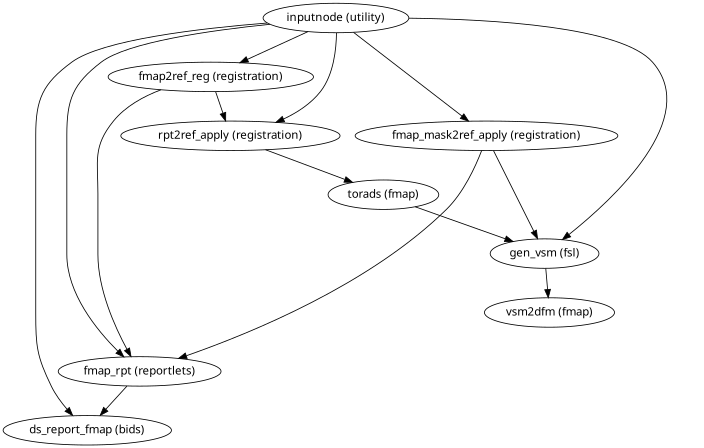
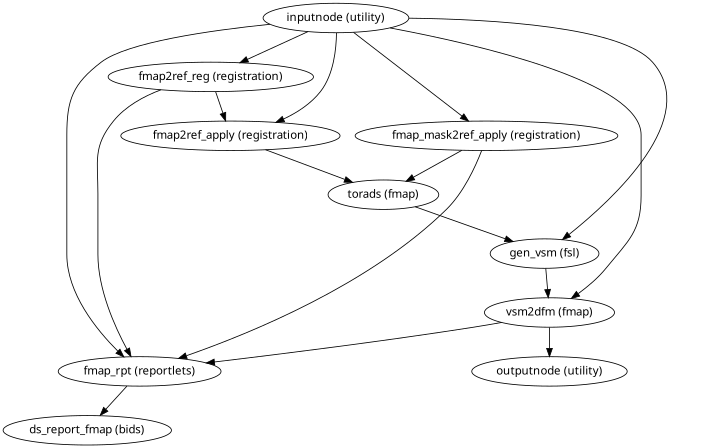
(36, 133) -> (611, 96)
(230, 136) -> (230, 136)
(514, 191) -> (438, 164)
none -> (358, 344)
none -> (549, 371)
